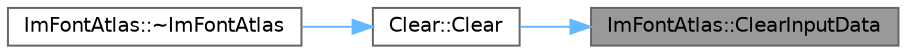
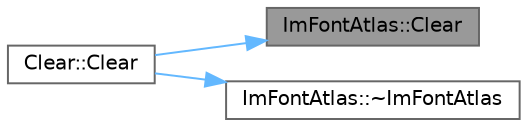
(327, 27) -> (180, 76)
(745, 27) -> (373, 27)
